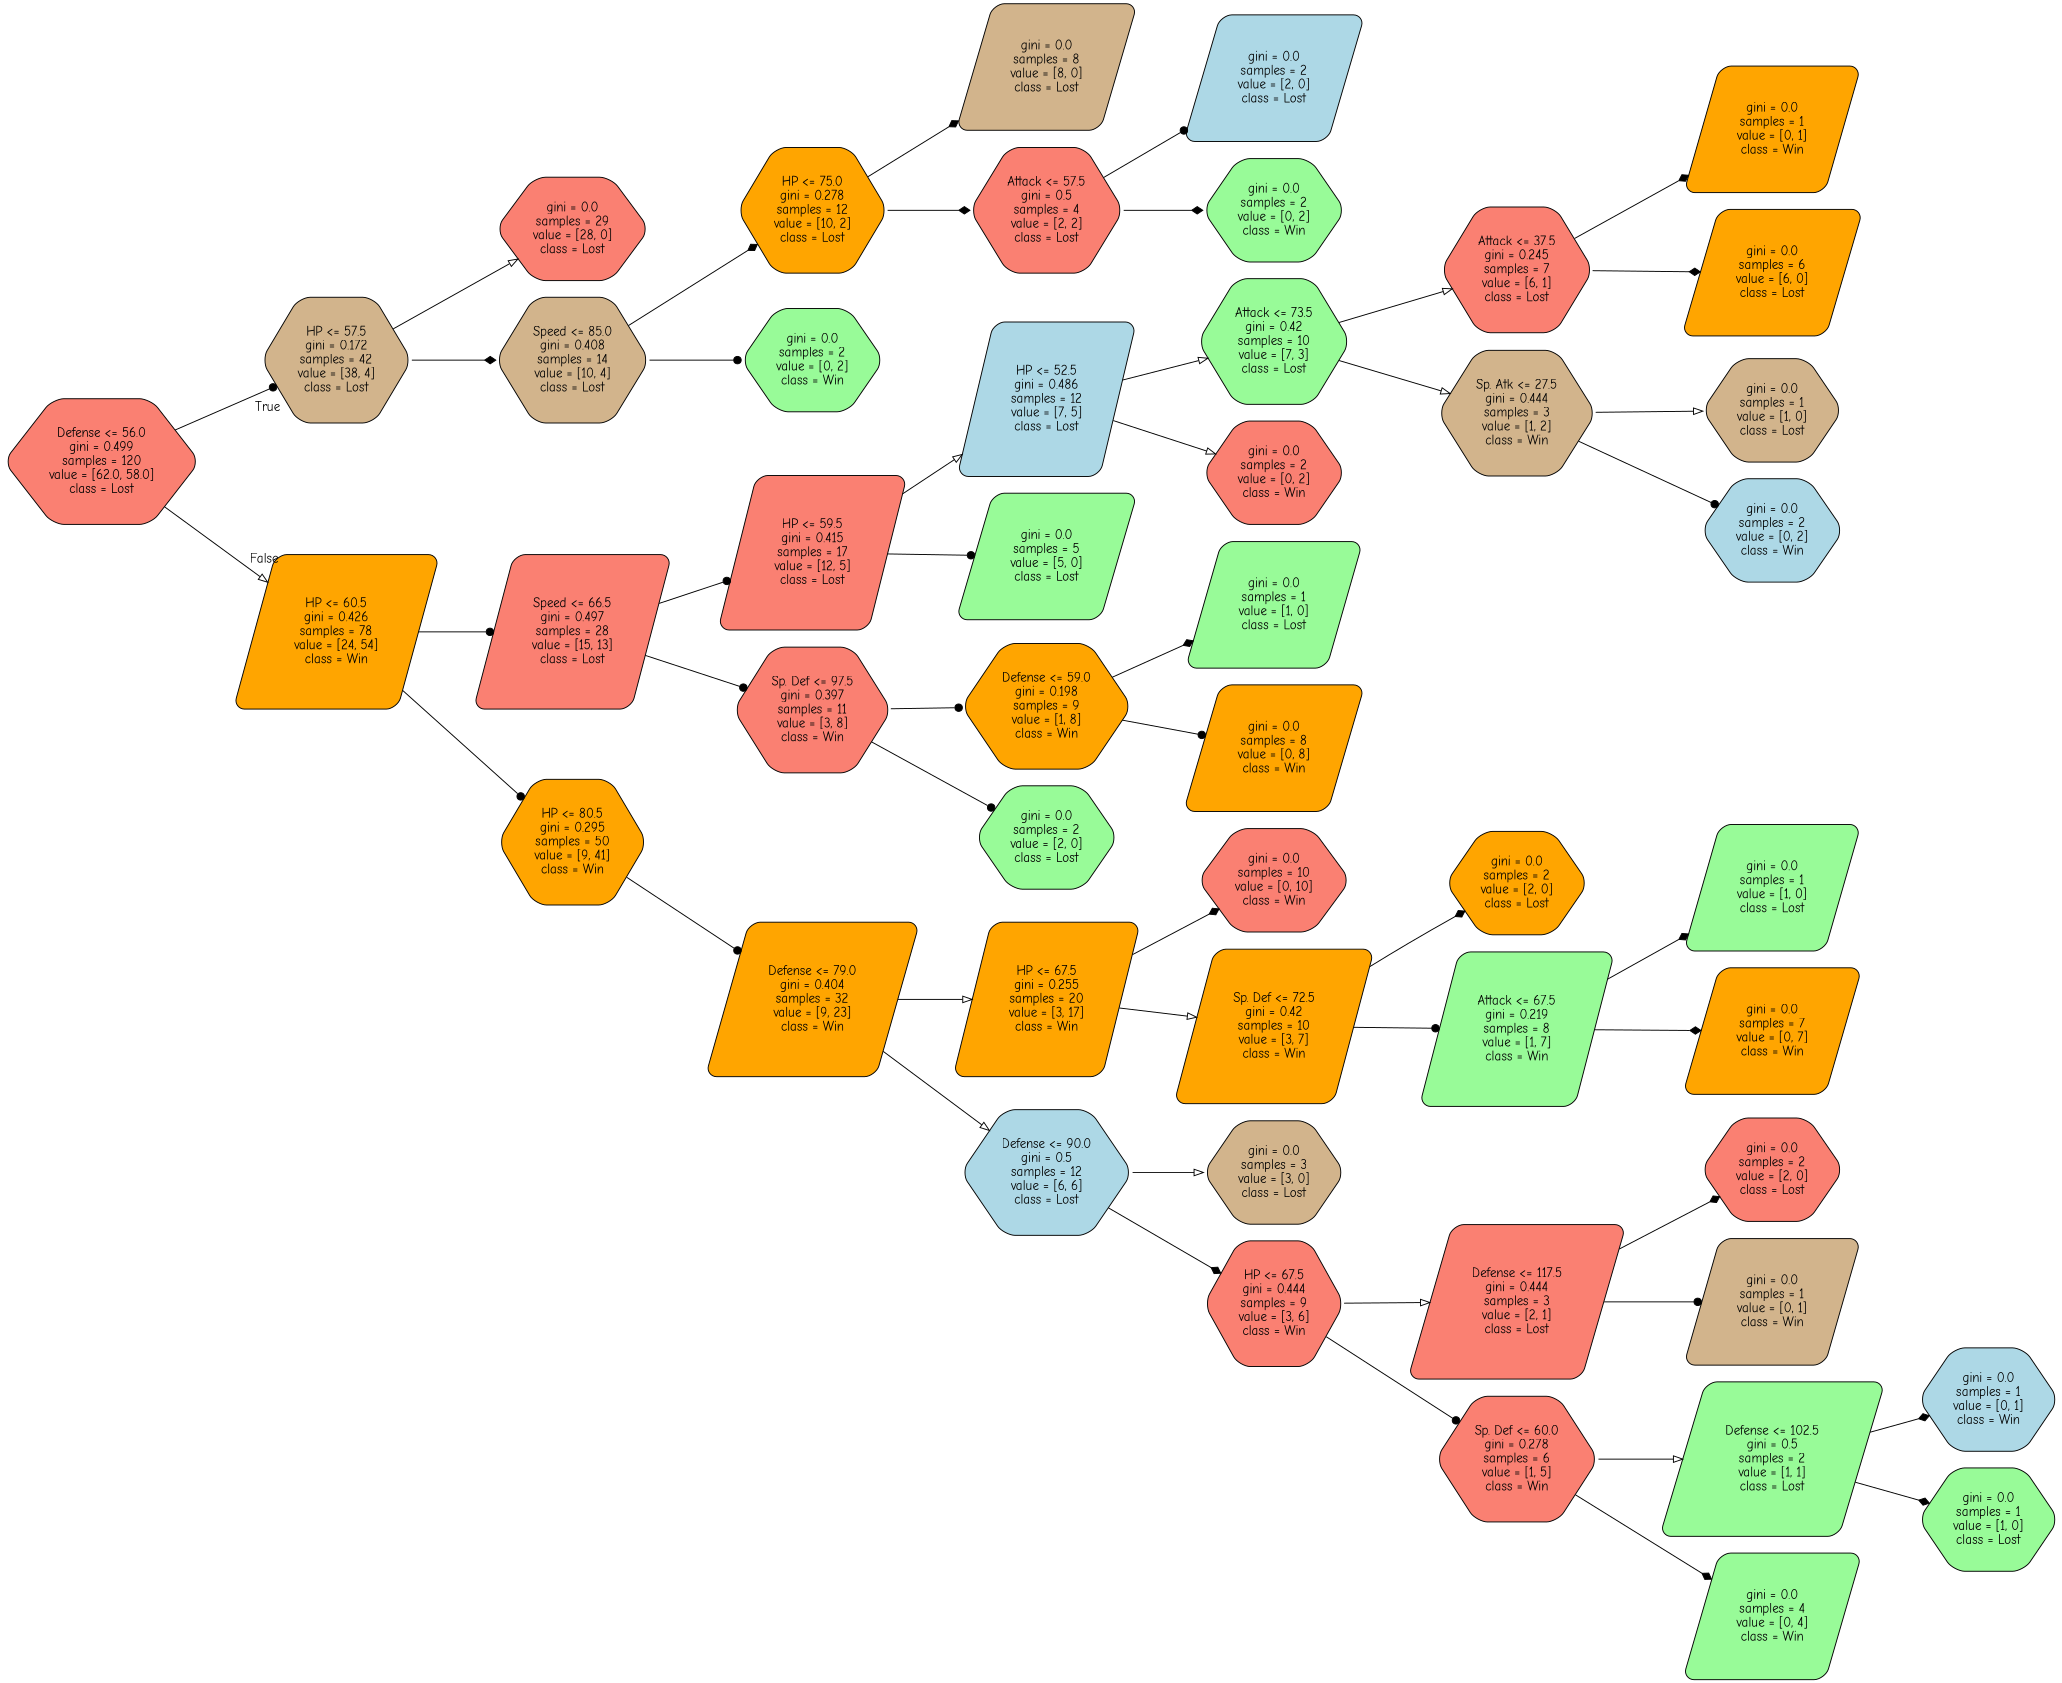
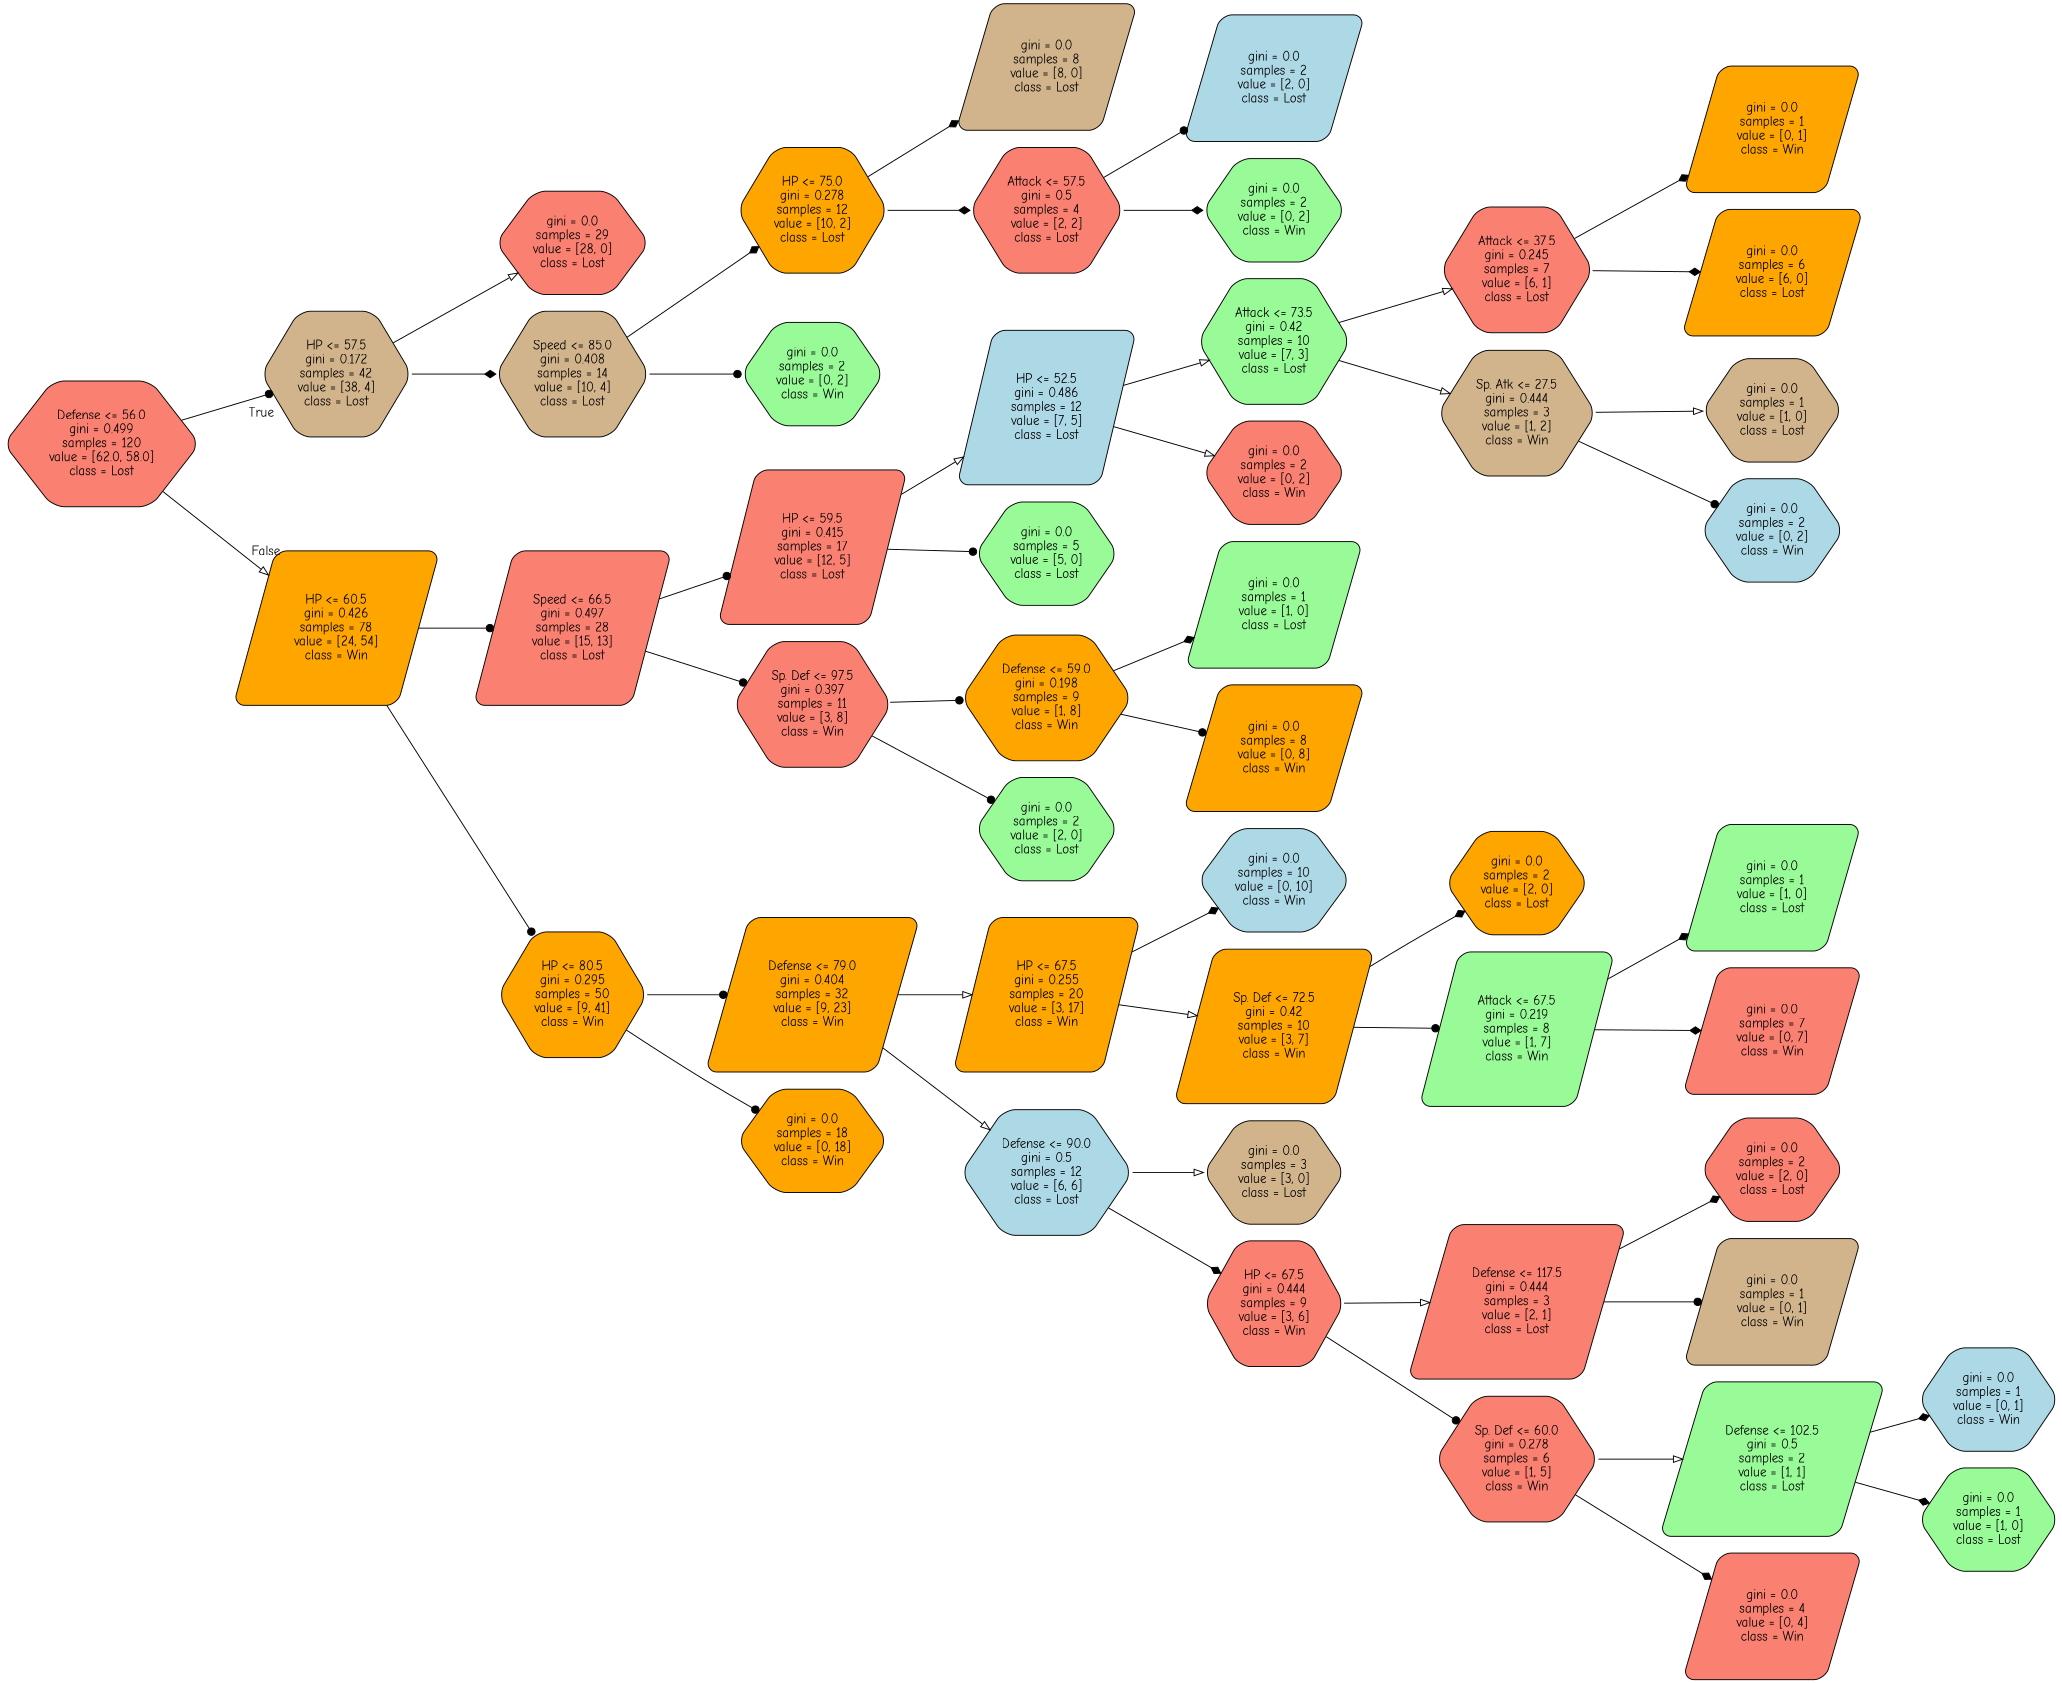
(1047, 556) -> (1047, 554)
(1274, 880) -> (1274, 880)
(1772, 1031) -> (1772, 1031)
none -> (813, 1141)
(1772, 1616) -> (1772, 1616)
